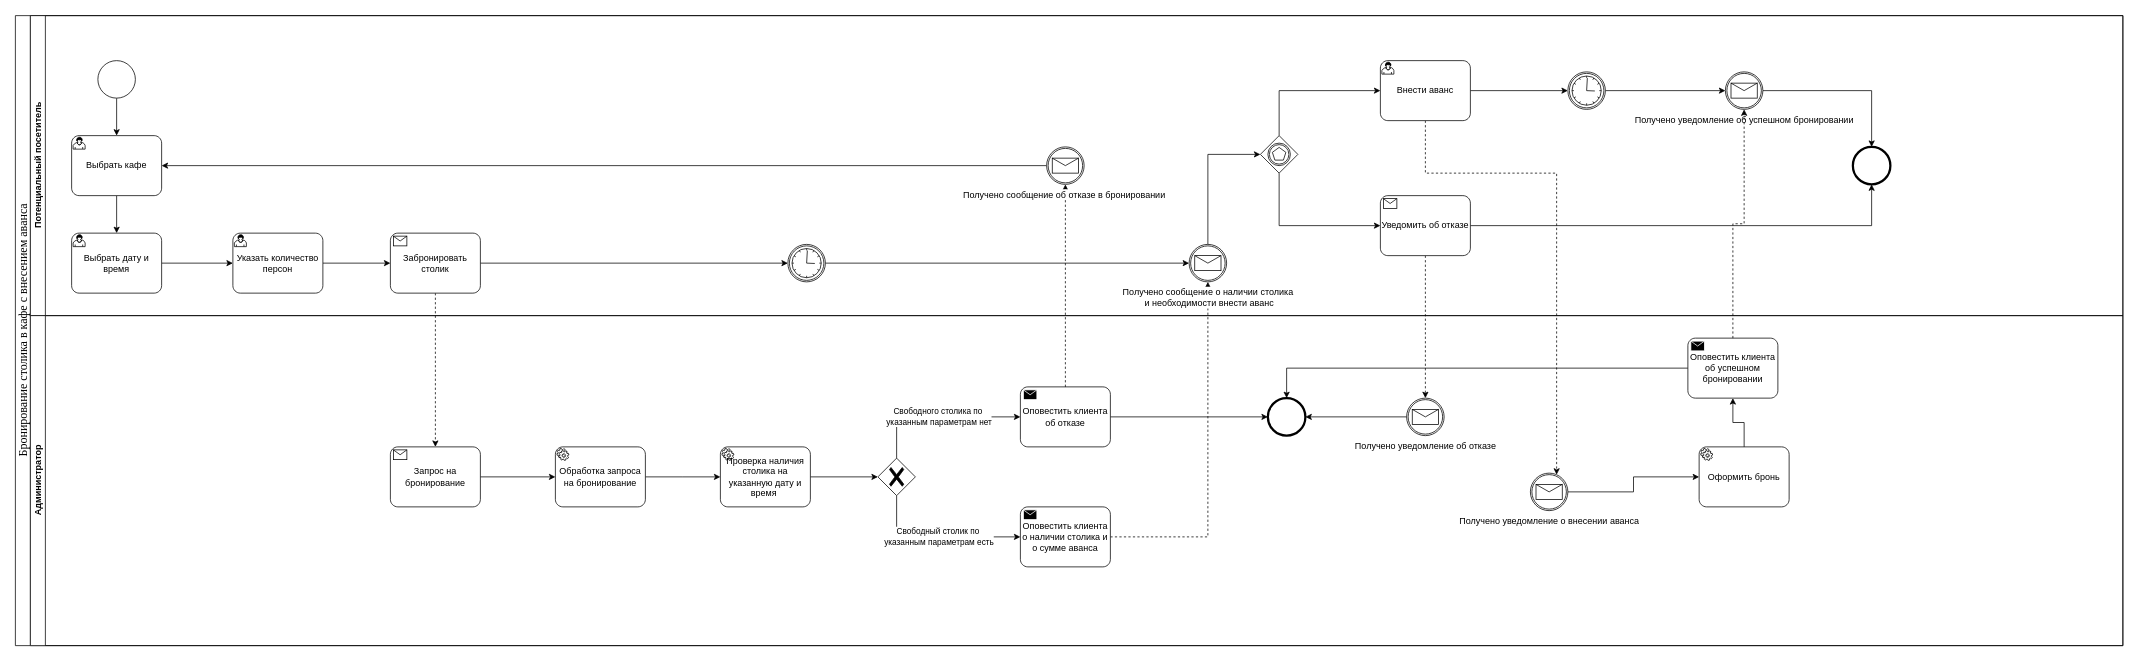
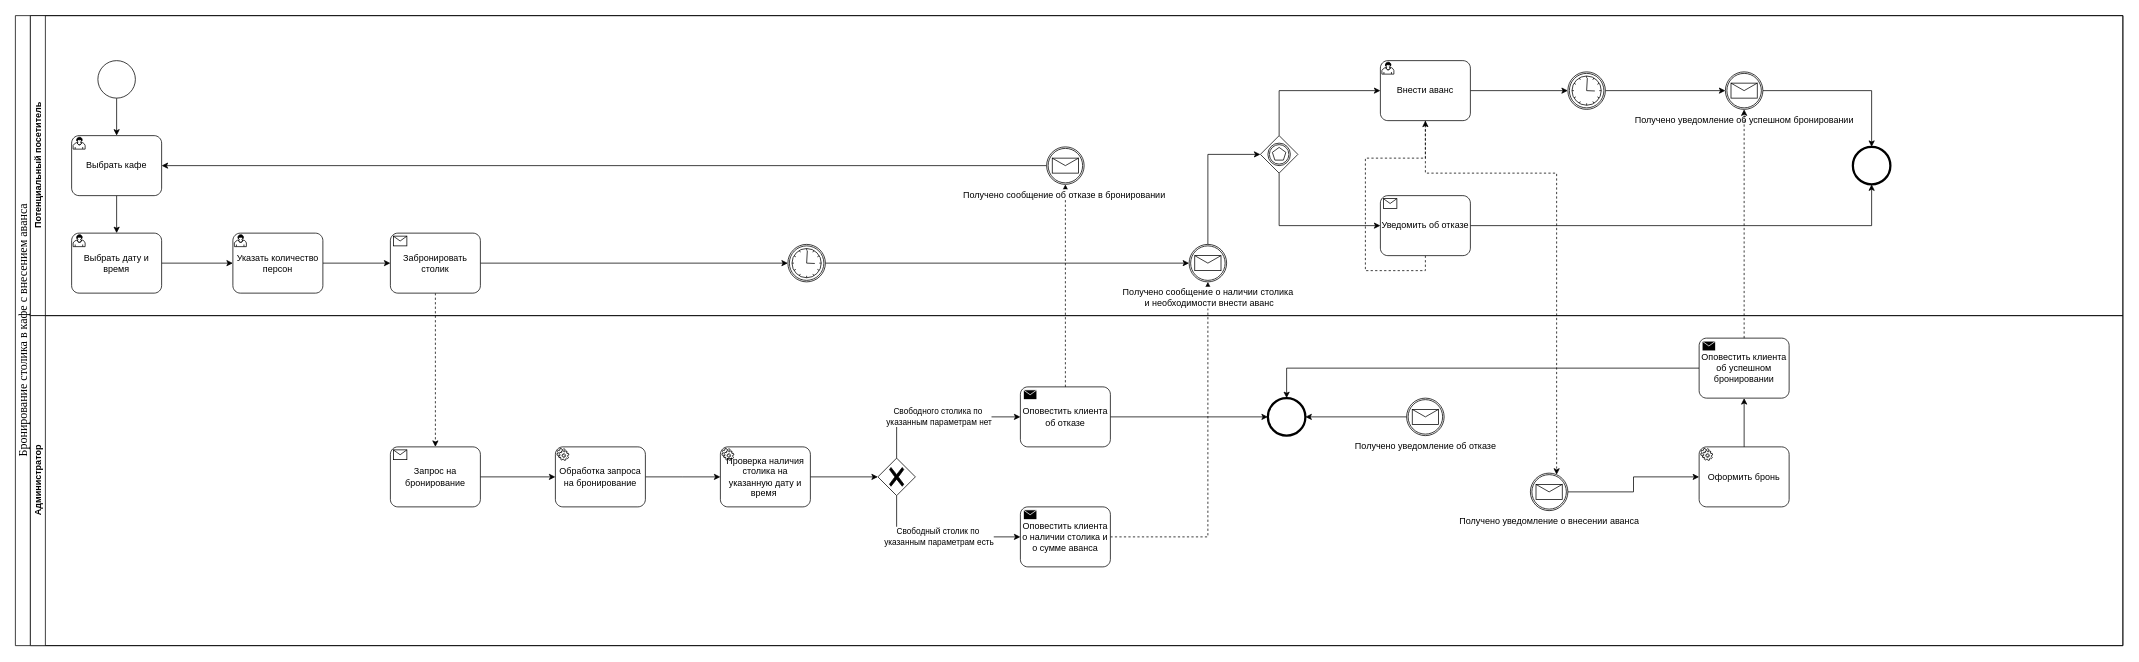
(1425, 333) -> (1365, 214)
(1733, 368) -> (1744, 368)
